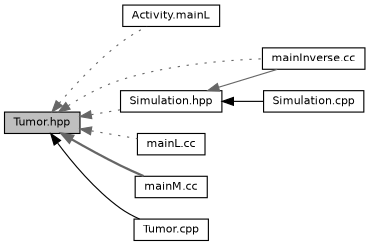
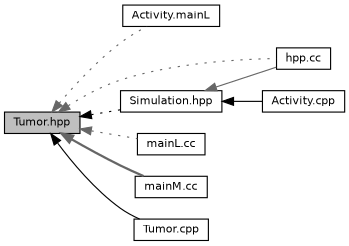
(314, 59) -> (304, 59)
(314, 101) -> (304, 101)
(106, 112) -> (106, 112)
